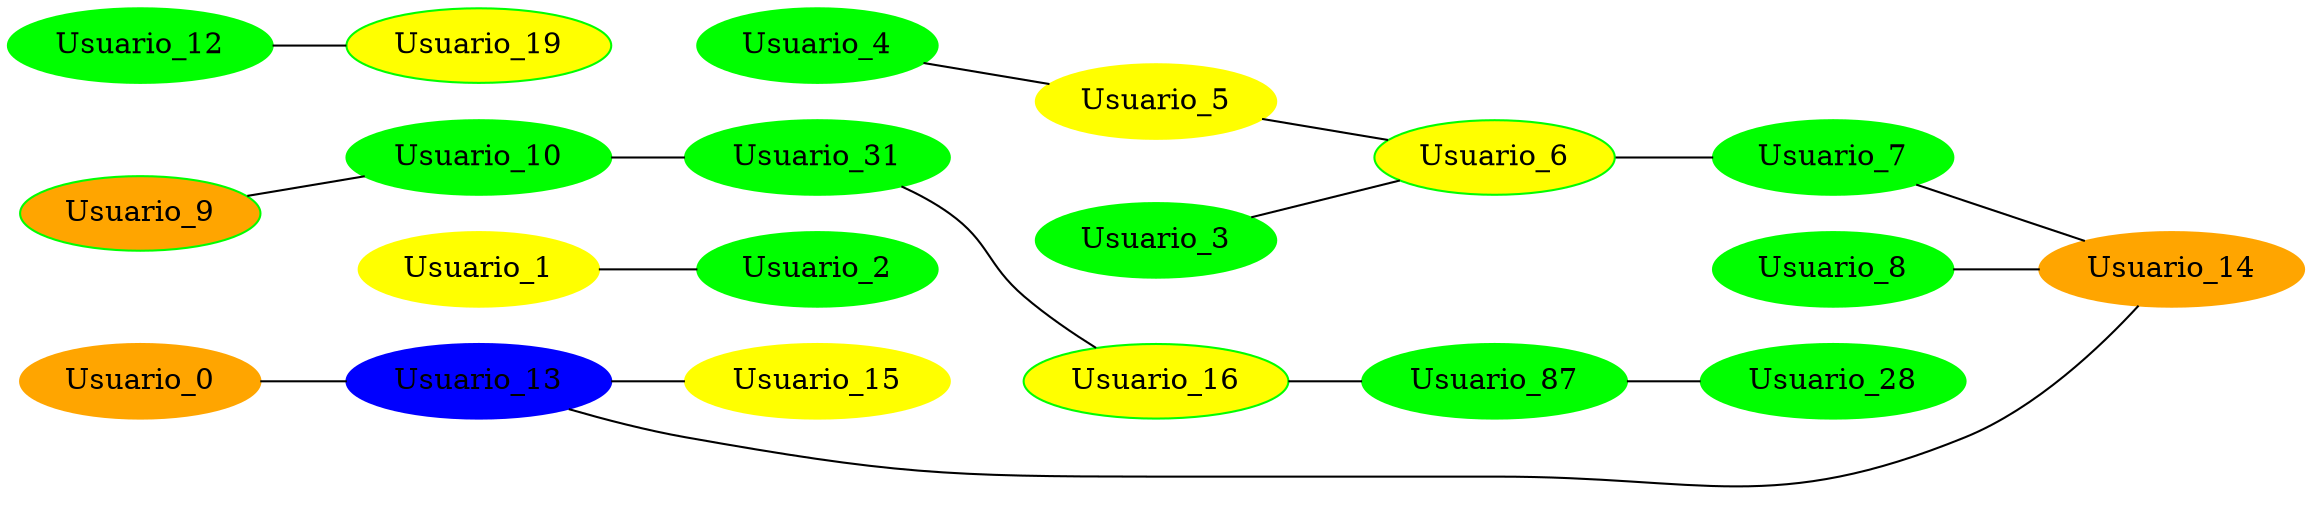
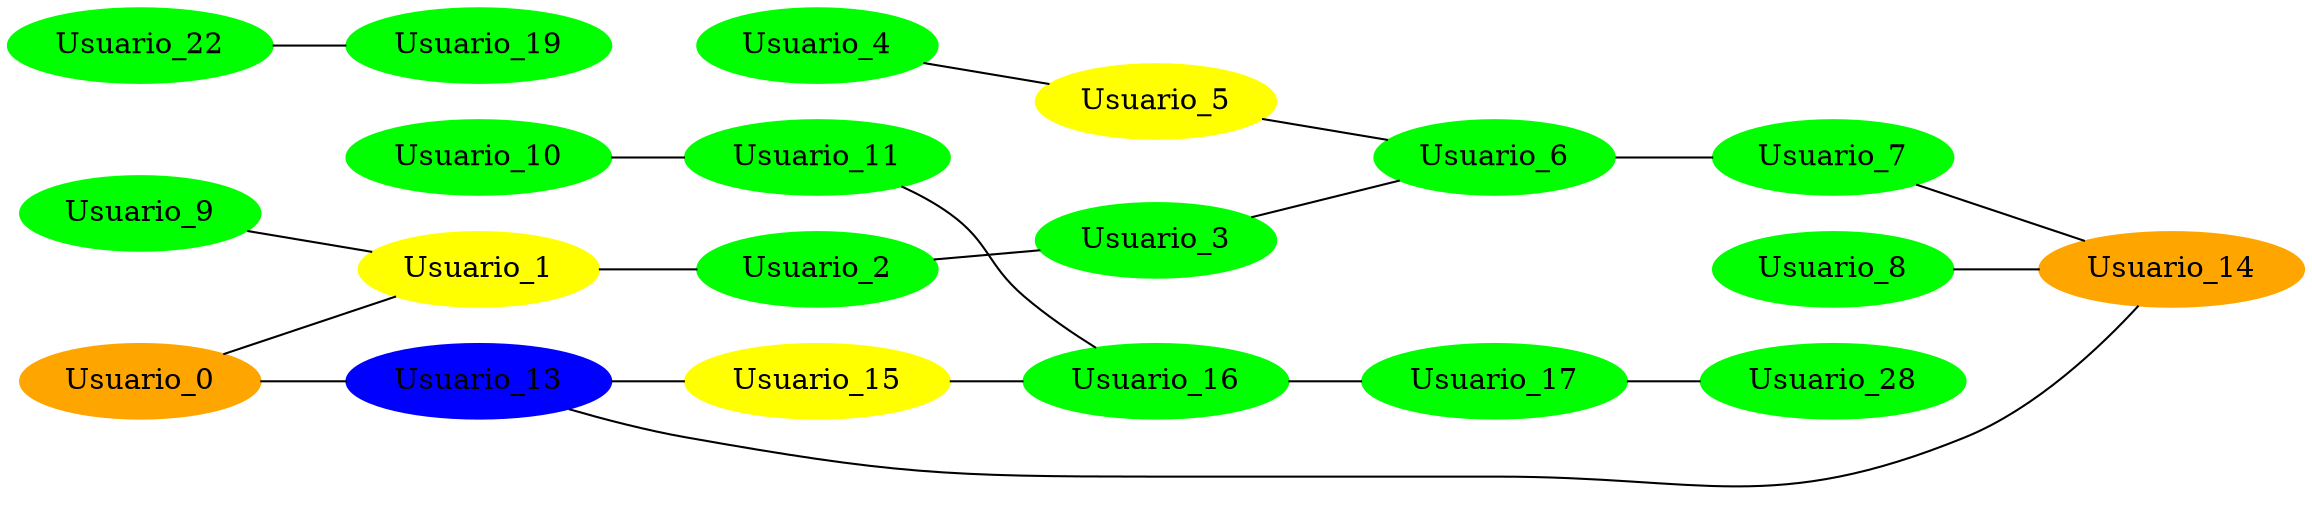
(140, 46) -> (140, 46)
(479, 46) -> (479, 46)
(817, 157) -> (817, 157)
(1495, 157) -> (1495, 157)
(306, 186) -> (310, 241)
(140, 213) -> (140, 213)
none -> (974, 256)
none -> (310, 325)
none -> (987, 381)
(1156, 381) -> (1156, 381)
(1495, 381) -> (1495, 381)
